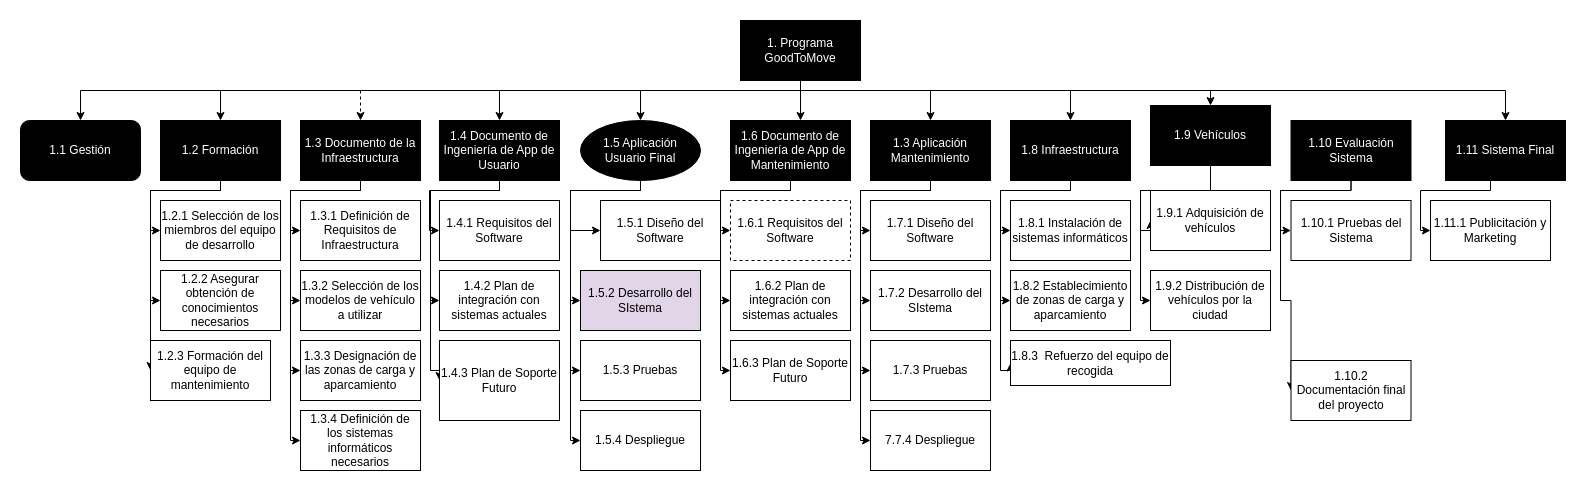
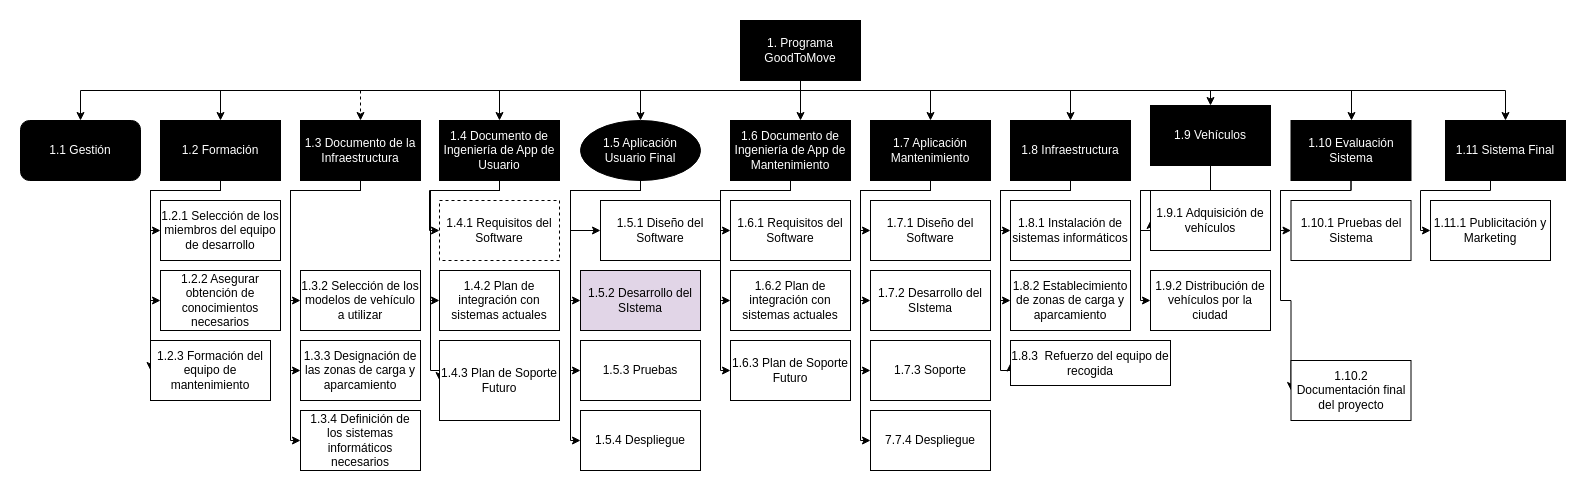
none -> (1352, 103)
(931, 151) -> (931, 151)
(293, 231) -> none
(361, 231) -> none
(500, 231) -> (500, 231)
(791, 231) -> (791, 231)
(931, 371) -> (931, 371)
